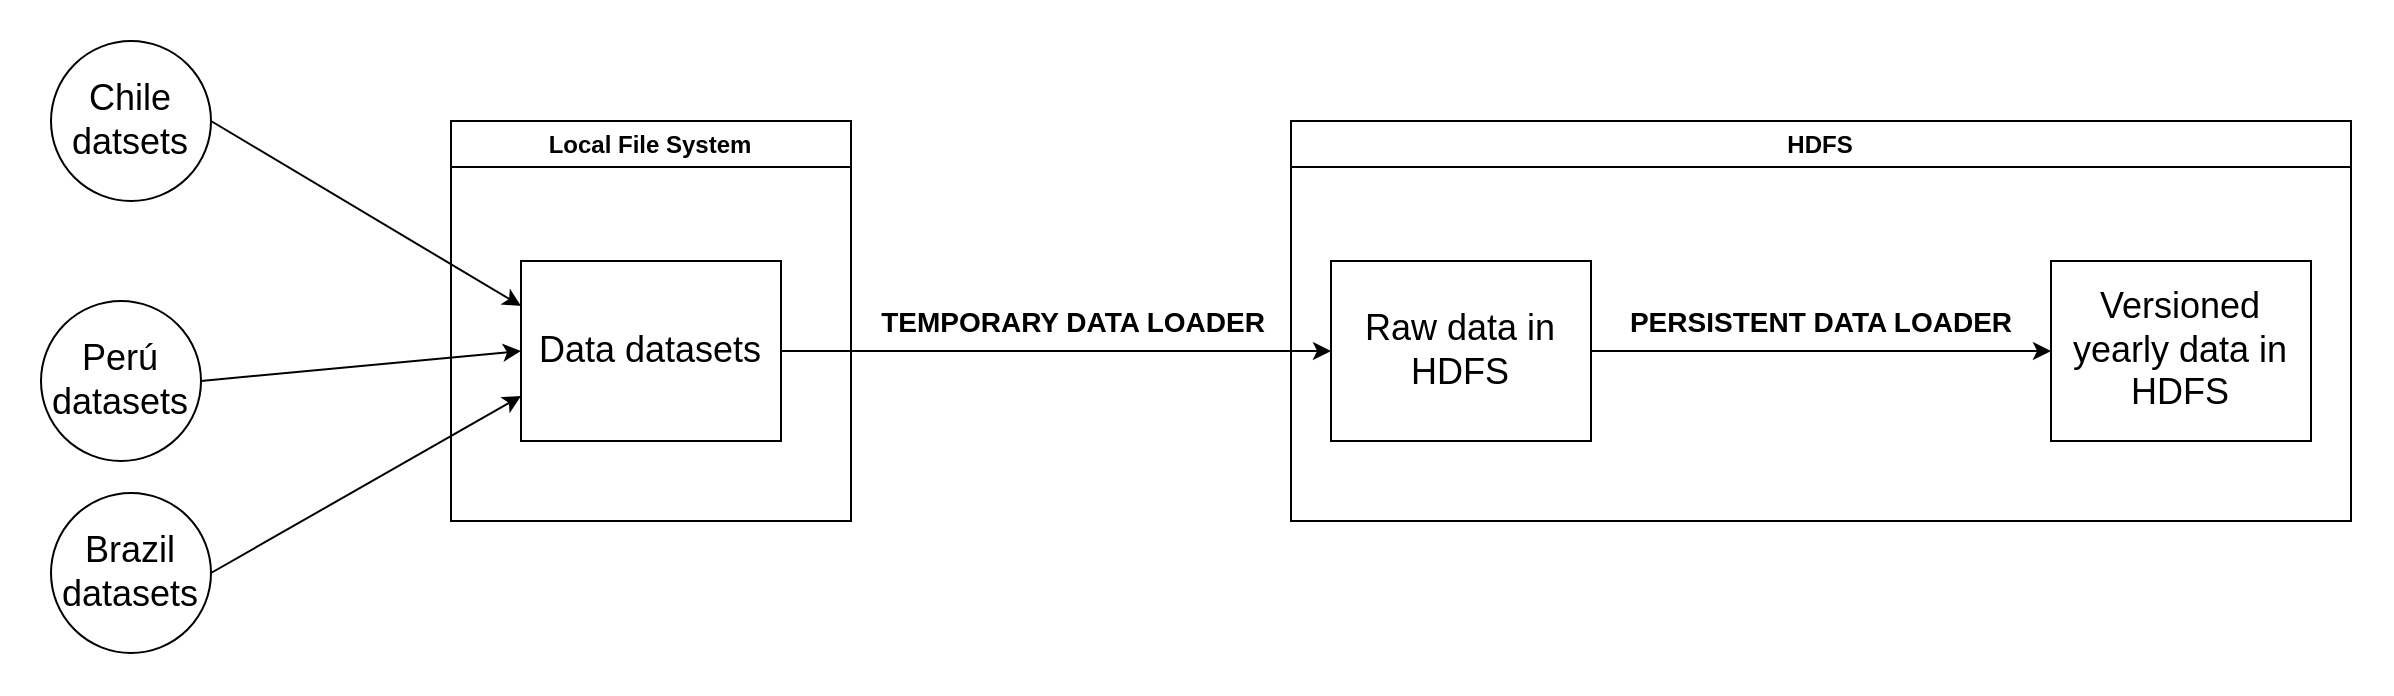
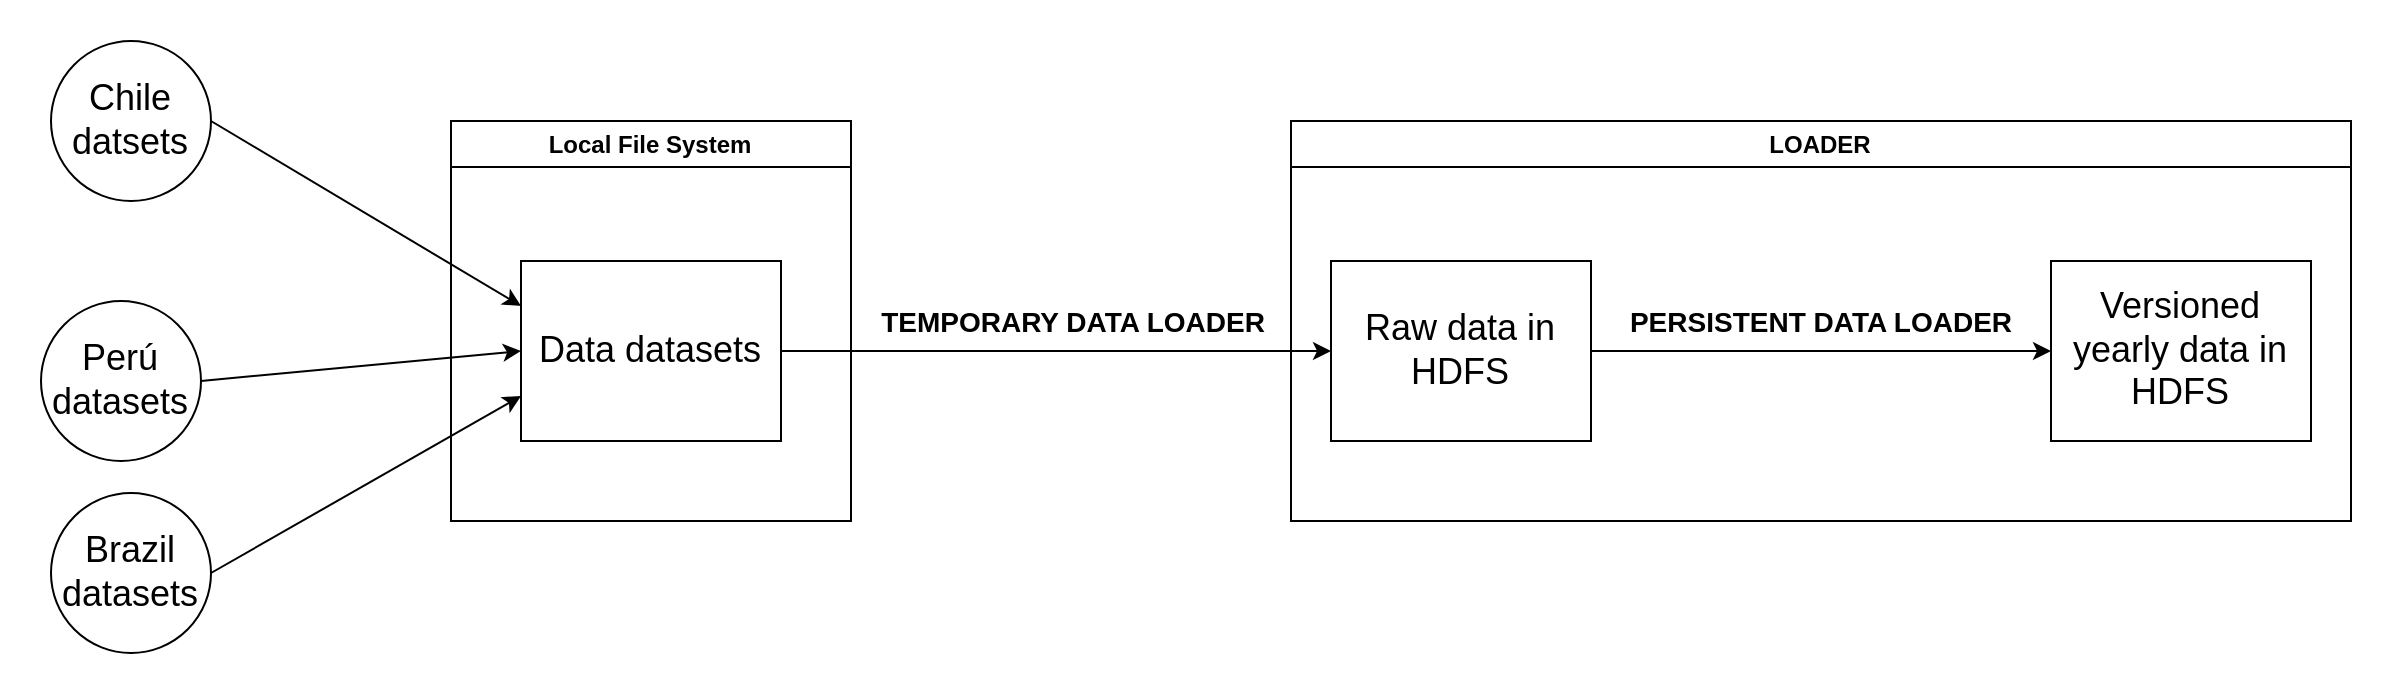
(1820, 145) -> (1820, 145)
